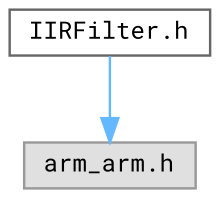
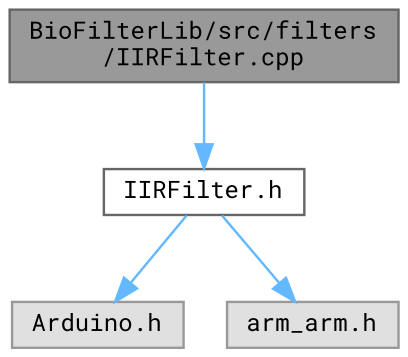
none -> (204, 46)
none -> (98, 325)
